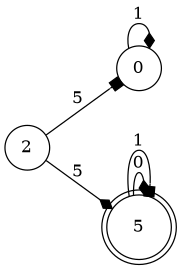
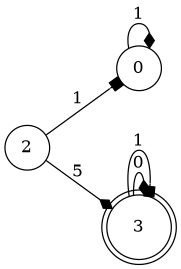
(78, 99) -> (78, 99)
(139, 227) -> (139, 227)
